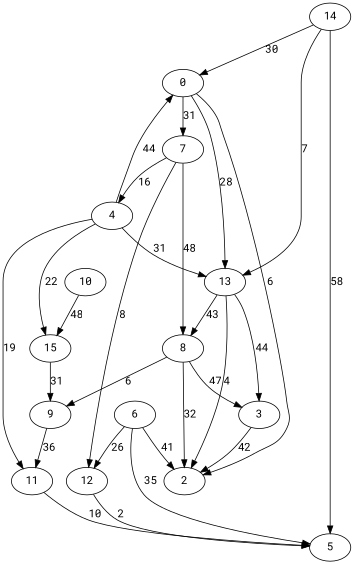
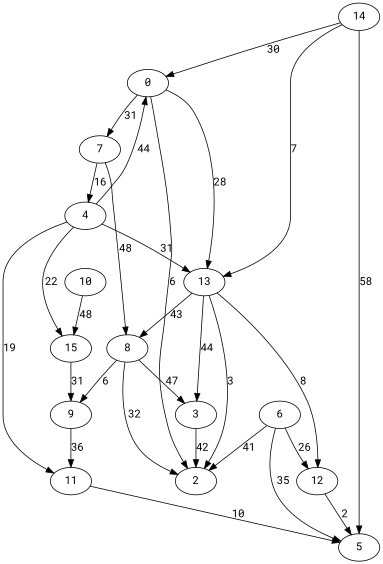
(119, 307) -> (287, 366)
(227, 382) -> (231, 382)
